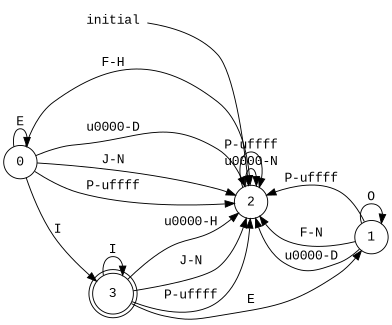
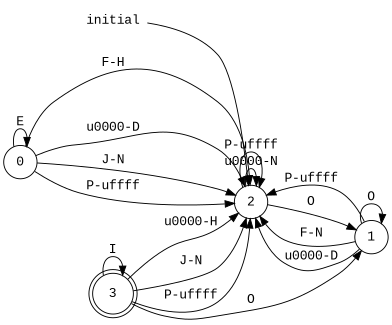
none -> (308, 214)
(51, 231) -> none
(251, 300) -> (251, 300)
